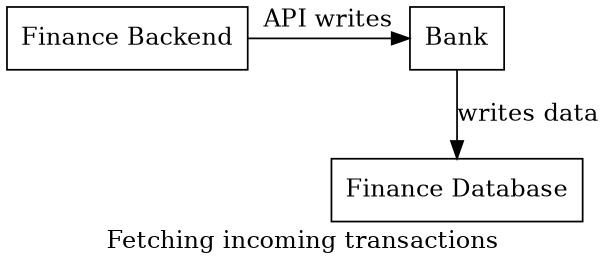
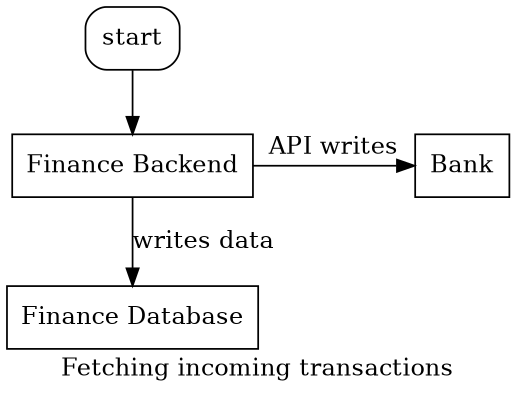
none -> (133, 38)
(457, 106) -> (133, 233)
